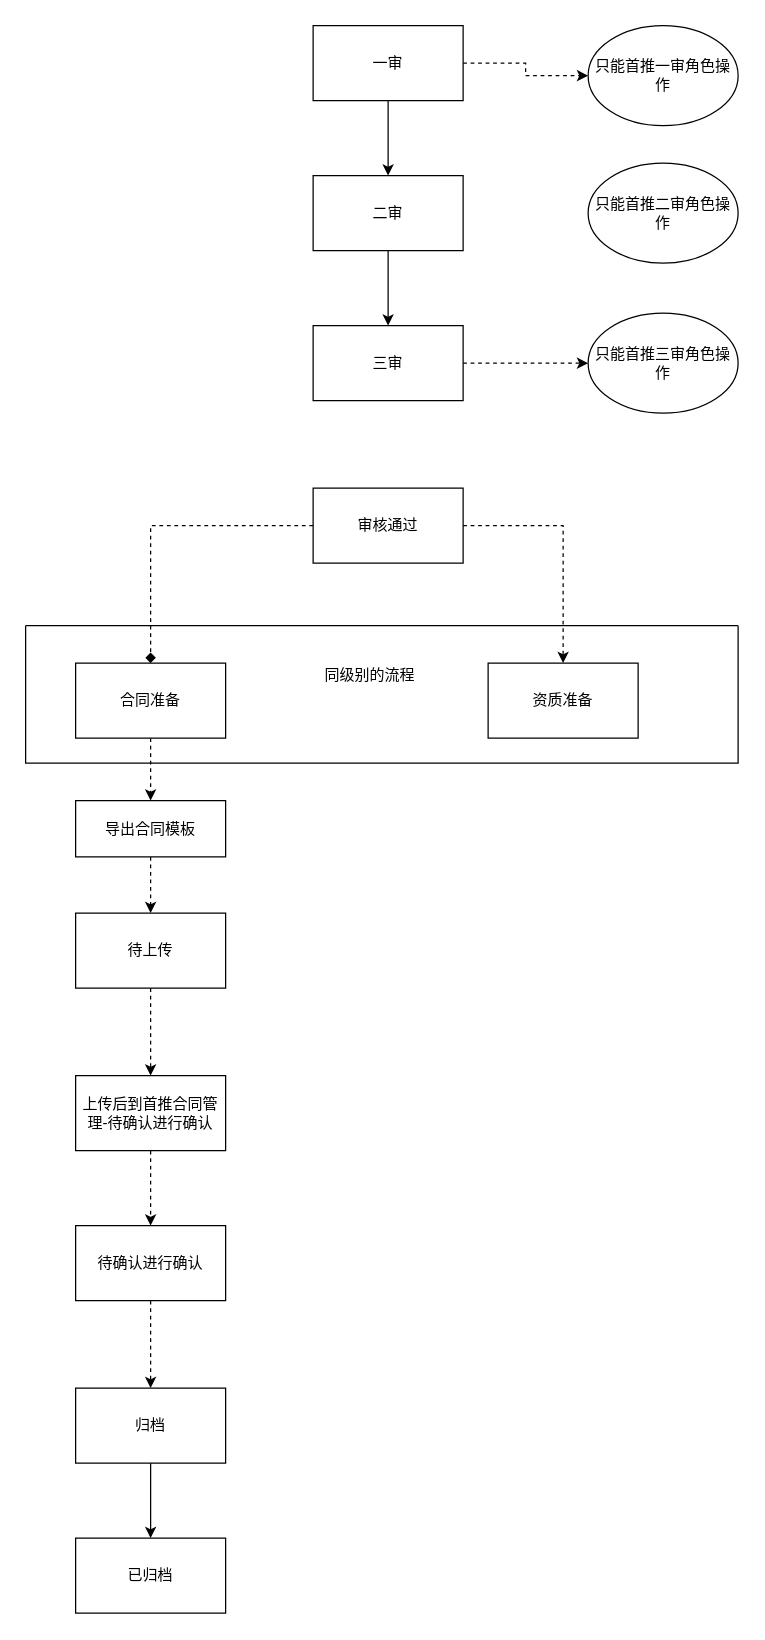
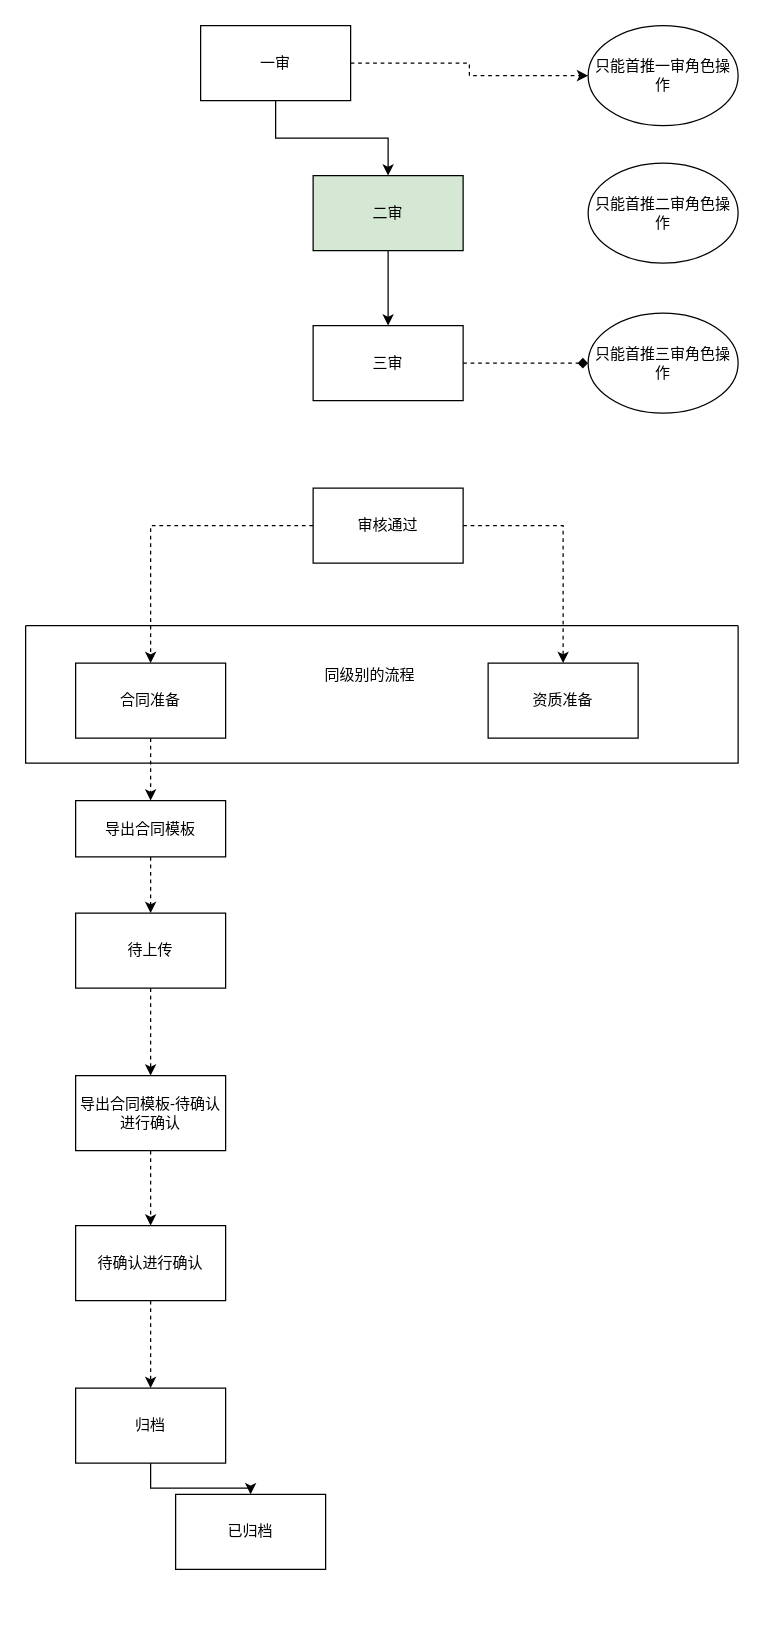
(388, 63) -> (276, 63)
(388, 213) -> (388, 213)
(578, 363) -> (577, 363)
(151, 652) -> (151, 653)
(151, 1113) -> (151, 1113)
(151, 1576) -> (251, 1532)
